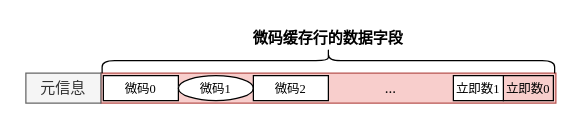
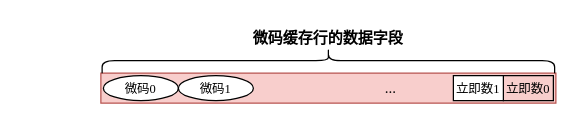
(63, 88) -> none
(141, 88) -> (141, 88)
(291, 88) -> none
